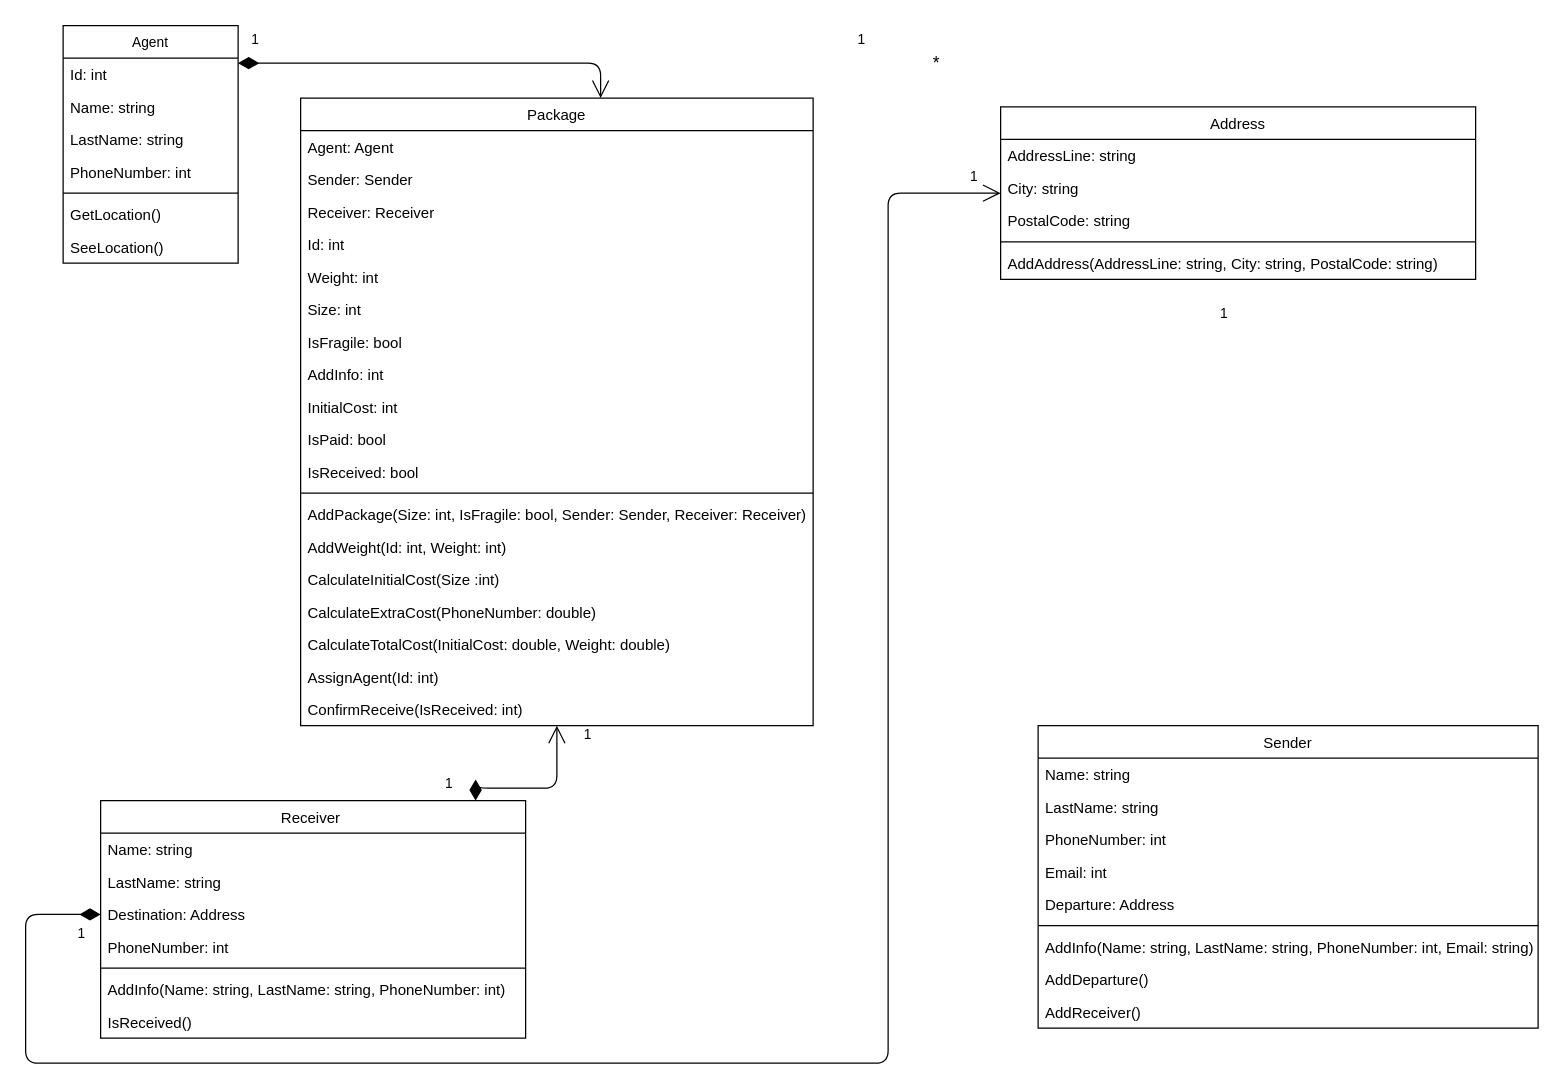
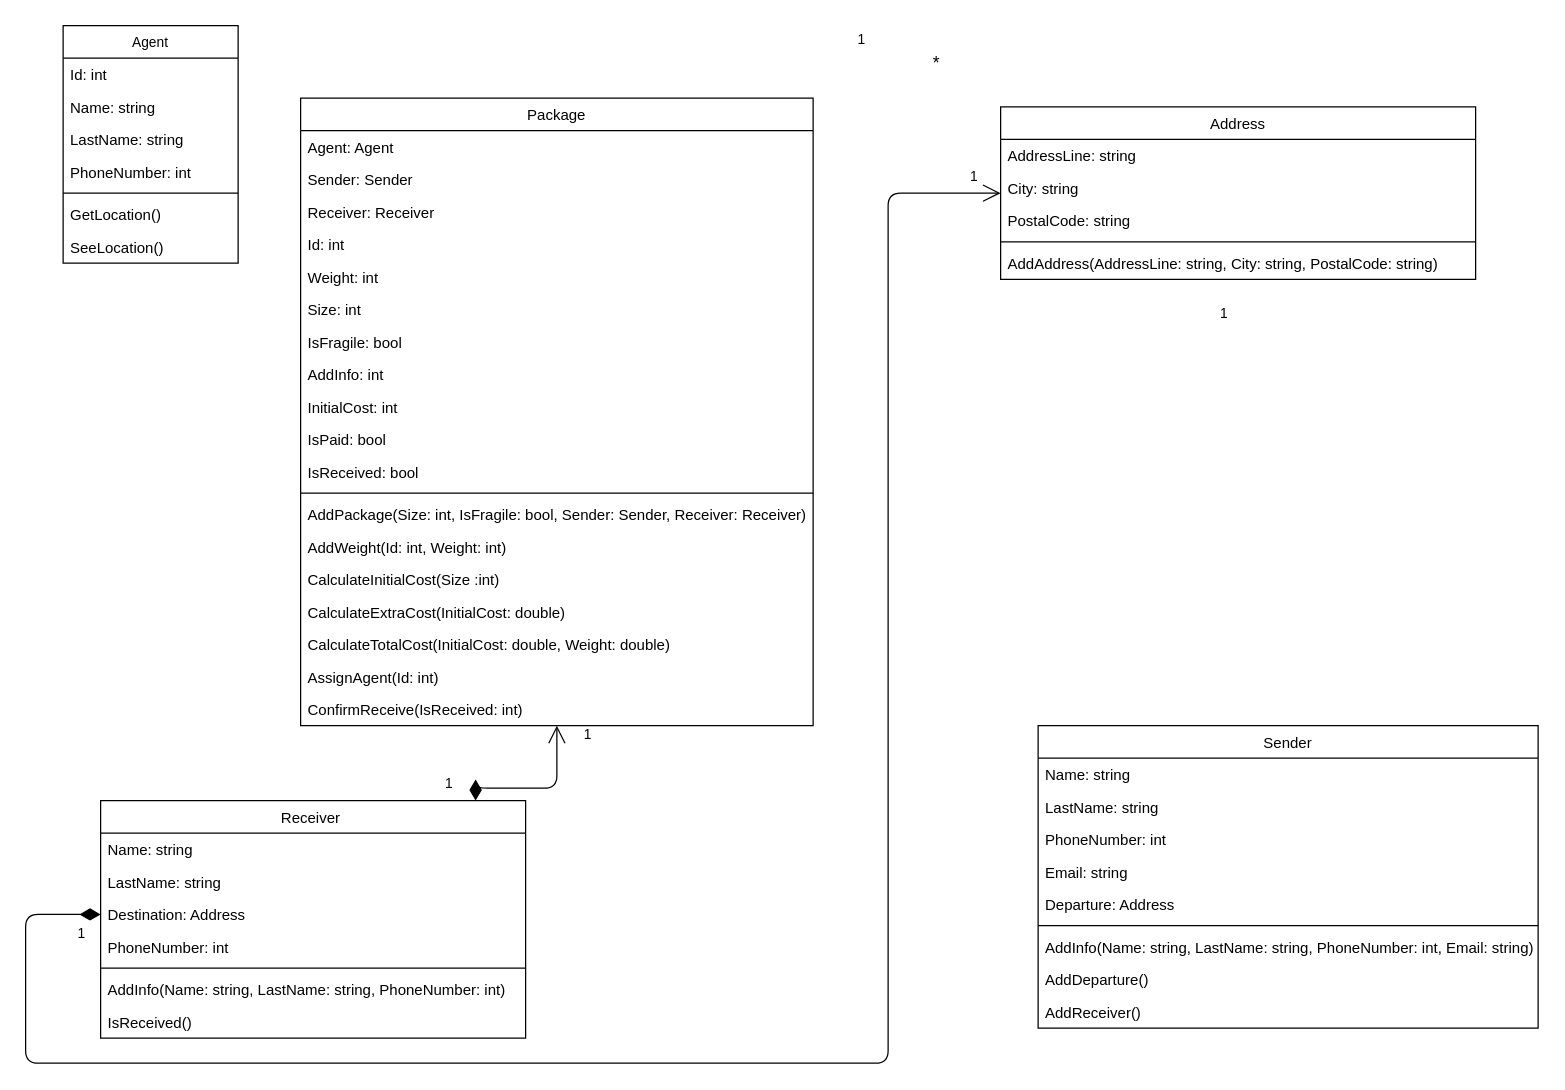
(439, 63) -> none
(462, 613) -> (456, 613)
(1077, 873) -> (1090, 873)
